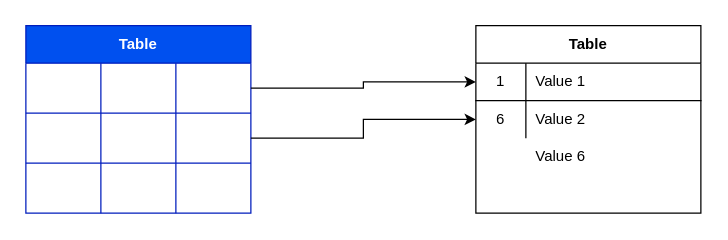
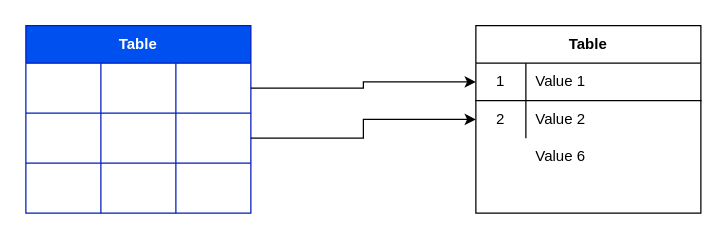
(501, 119) -> (501, 119)
